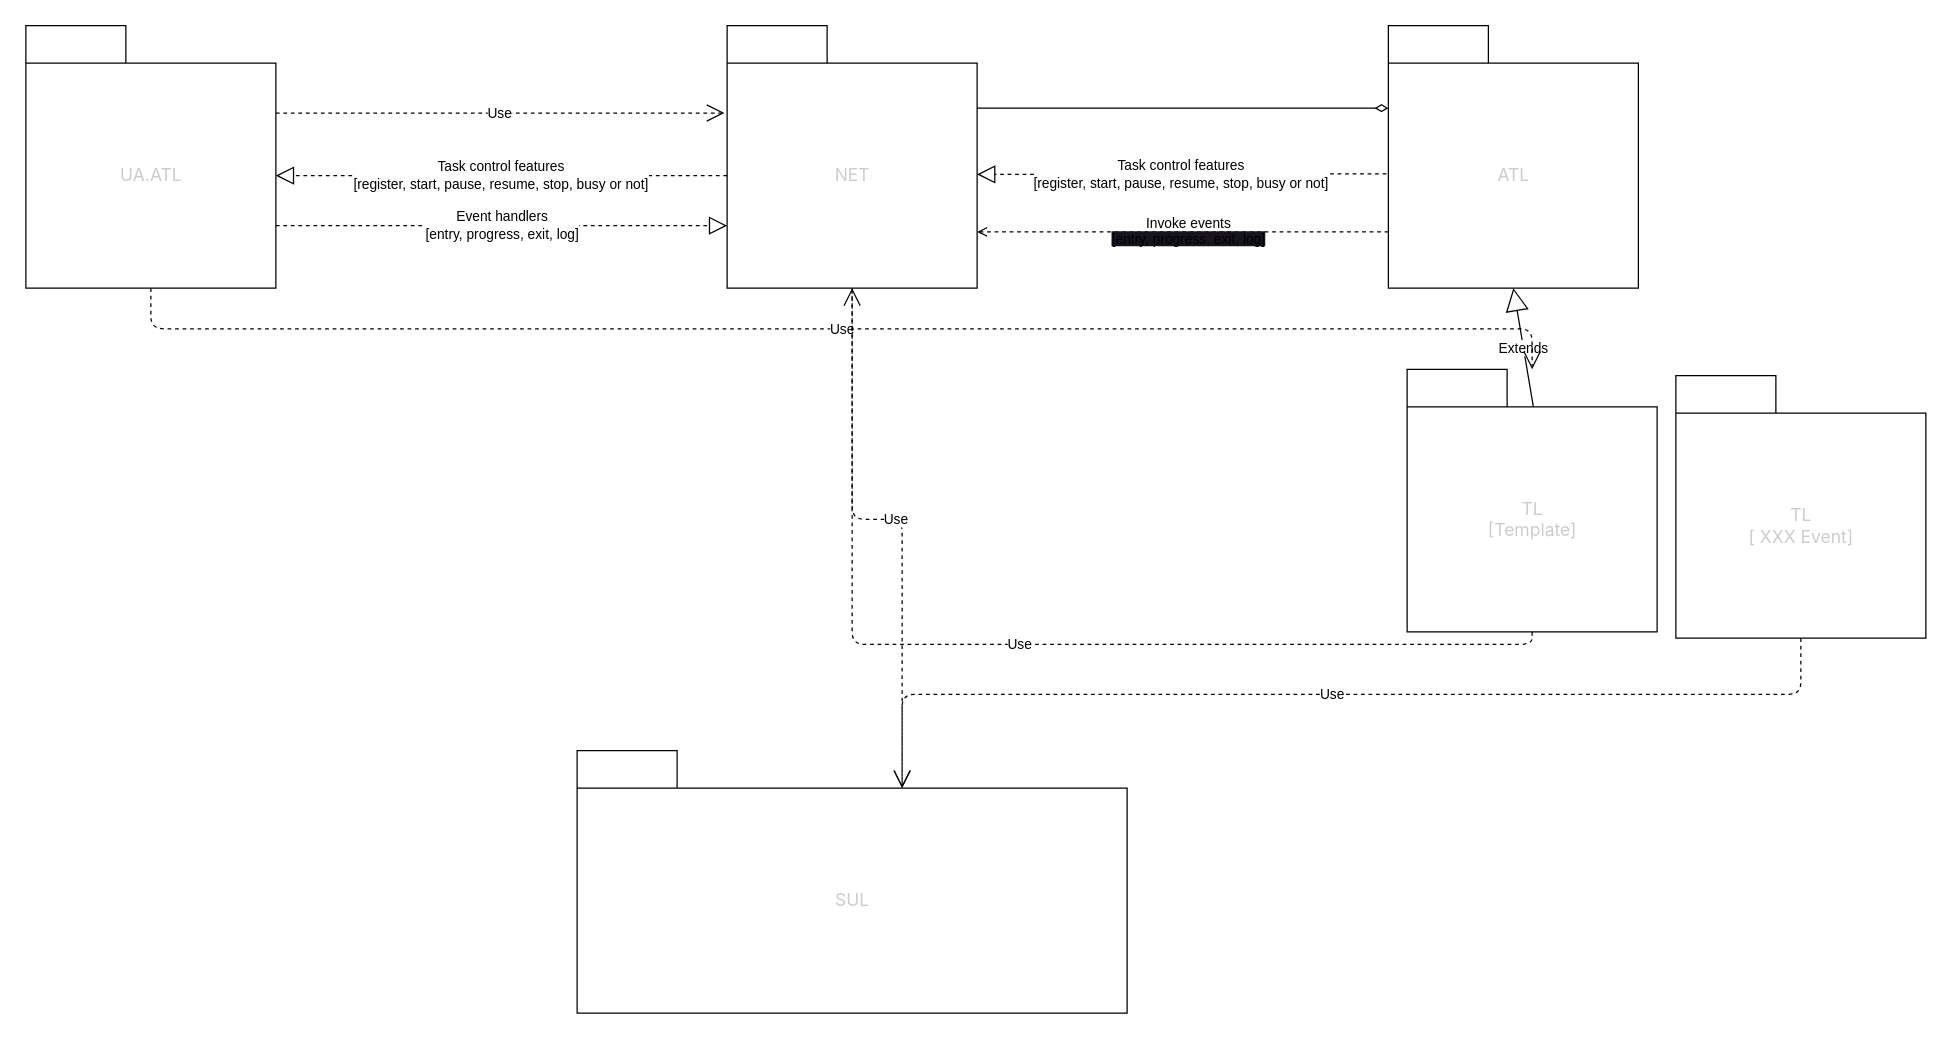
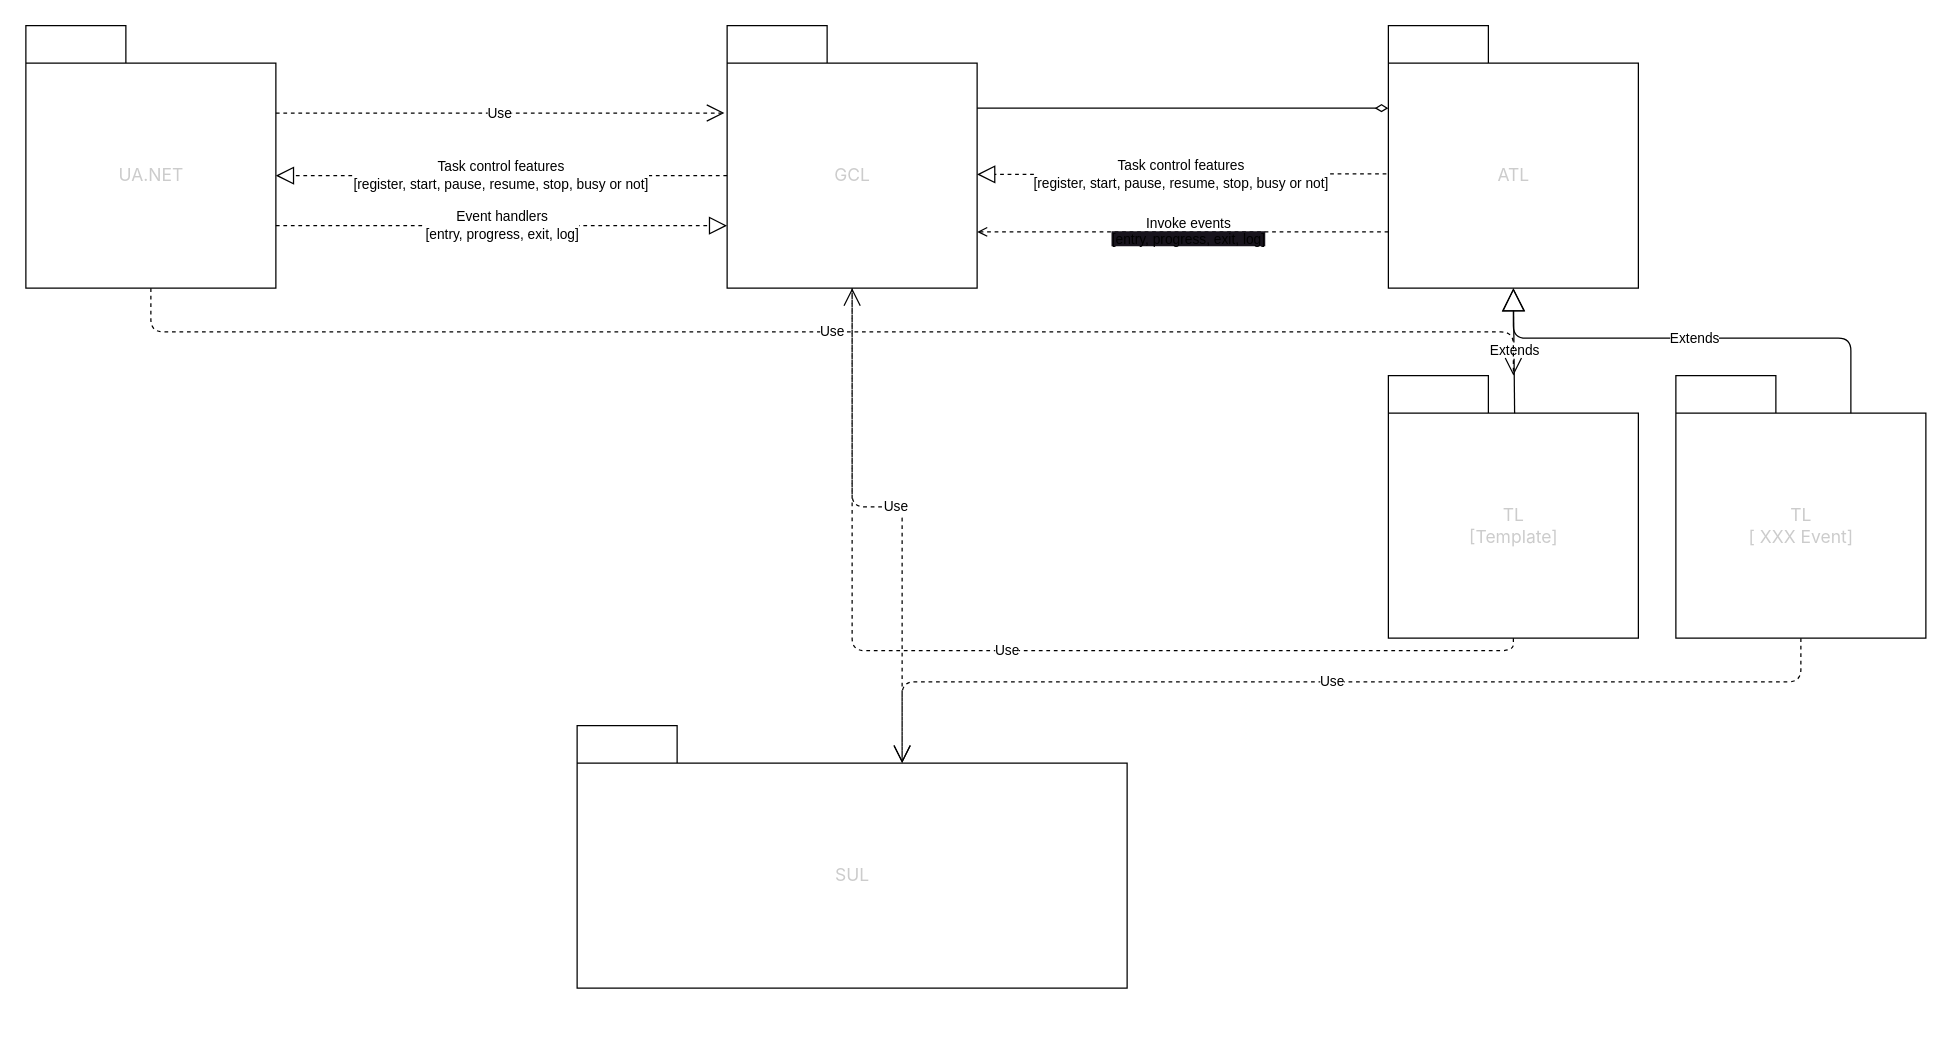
(151, 176) -> (151, 176)
(853, 176) -> (853, 176)
none -> (1716, 338)
(1532, 501) -> (1513, 507)
(852, 882) -> (852, 857)
